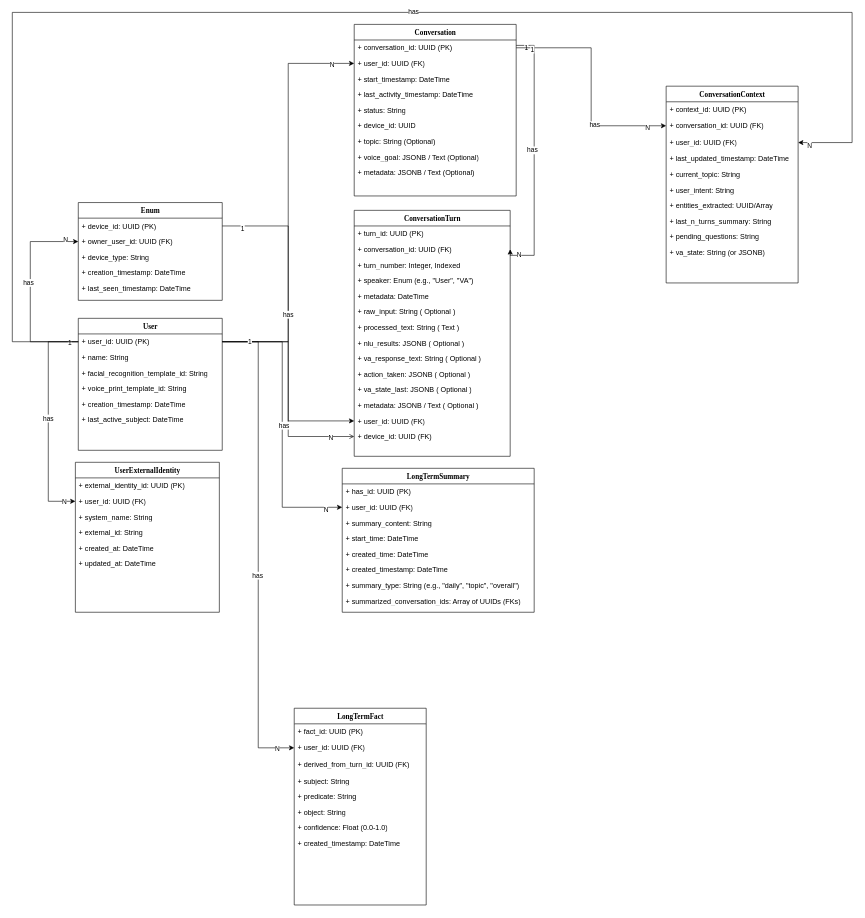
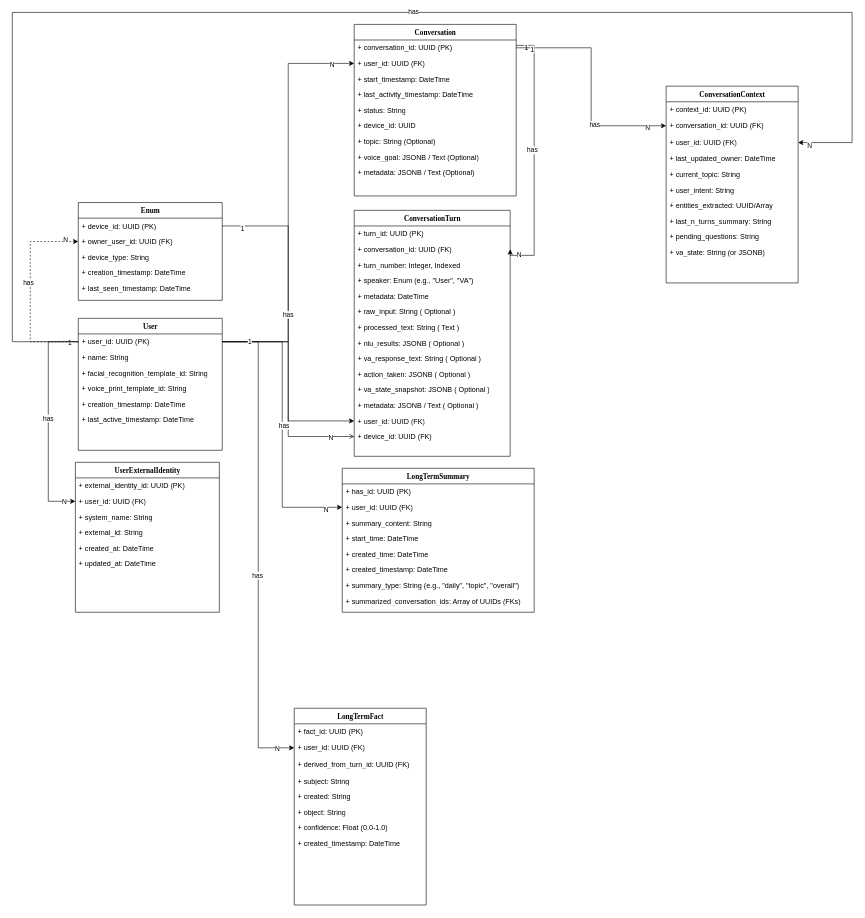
(733, 164) -> (727, 159)
(30, 269) -> (30, 269)
(420, 390) -> (429, 390)
(139, 420) -> (142, 420)
(332, 797) -> (329, 797)
